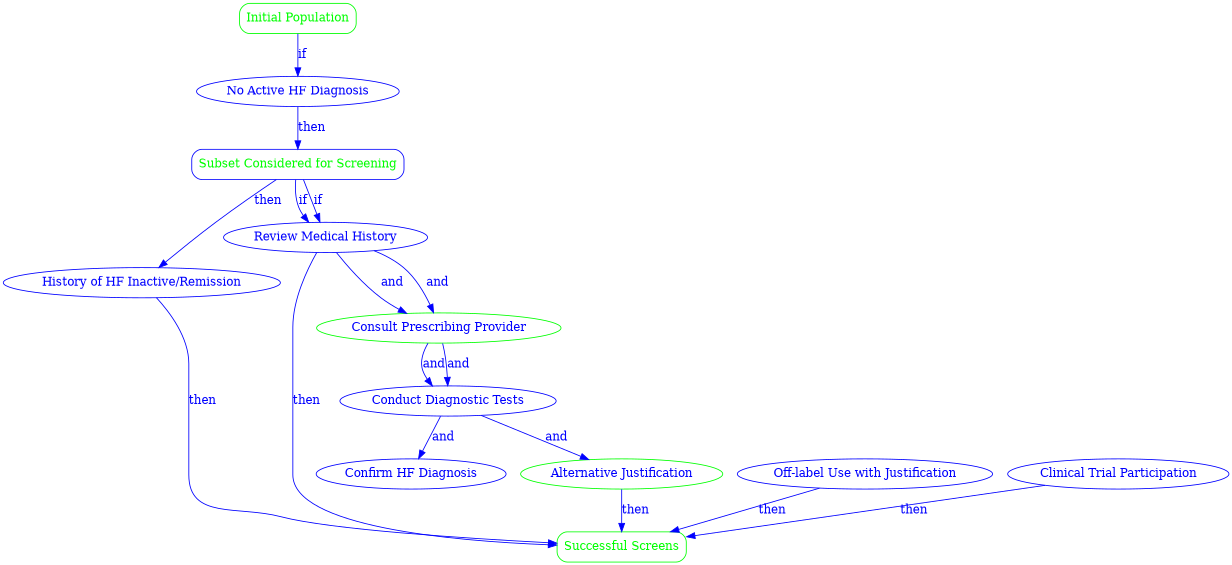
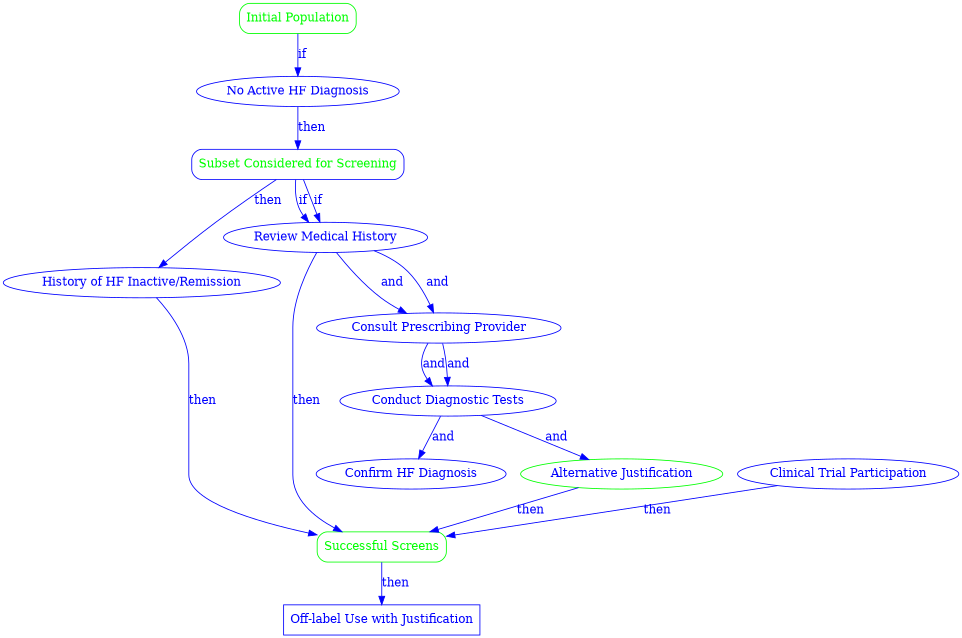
(439, 328) -> (439, 328)
(865, 474) -> (382, 620)
(749, 509) -> (382, 579)
